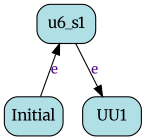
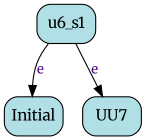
(48, 75) -> (37, 63)
(112, 116) -> (112, 116)
